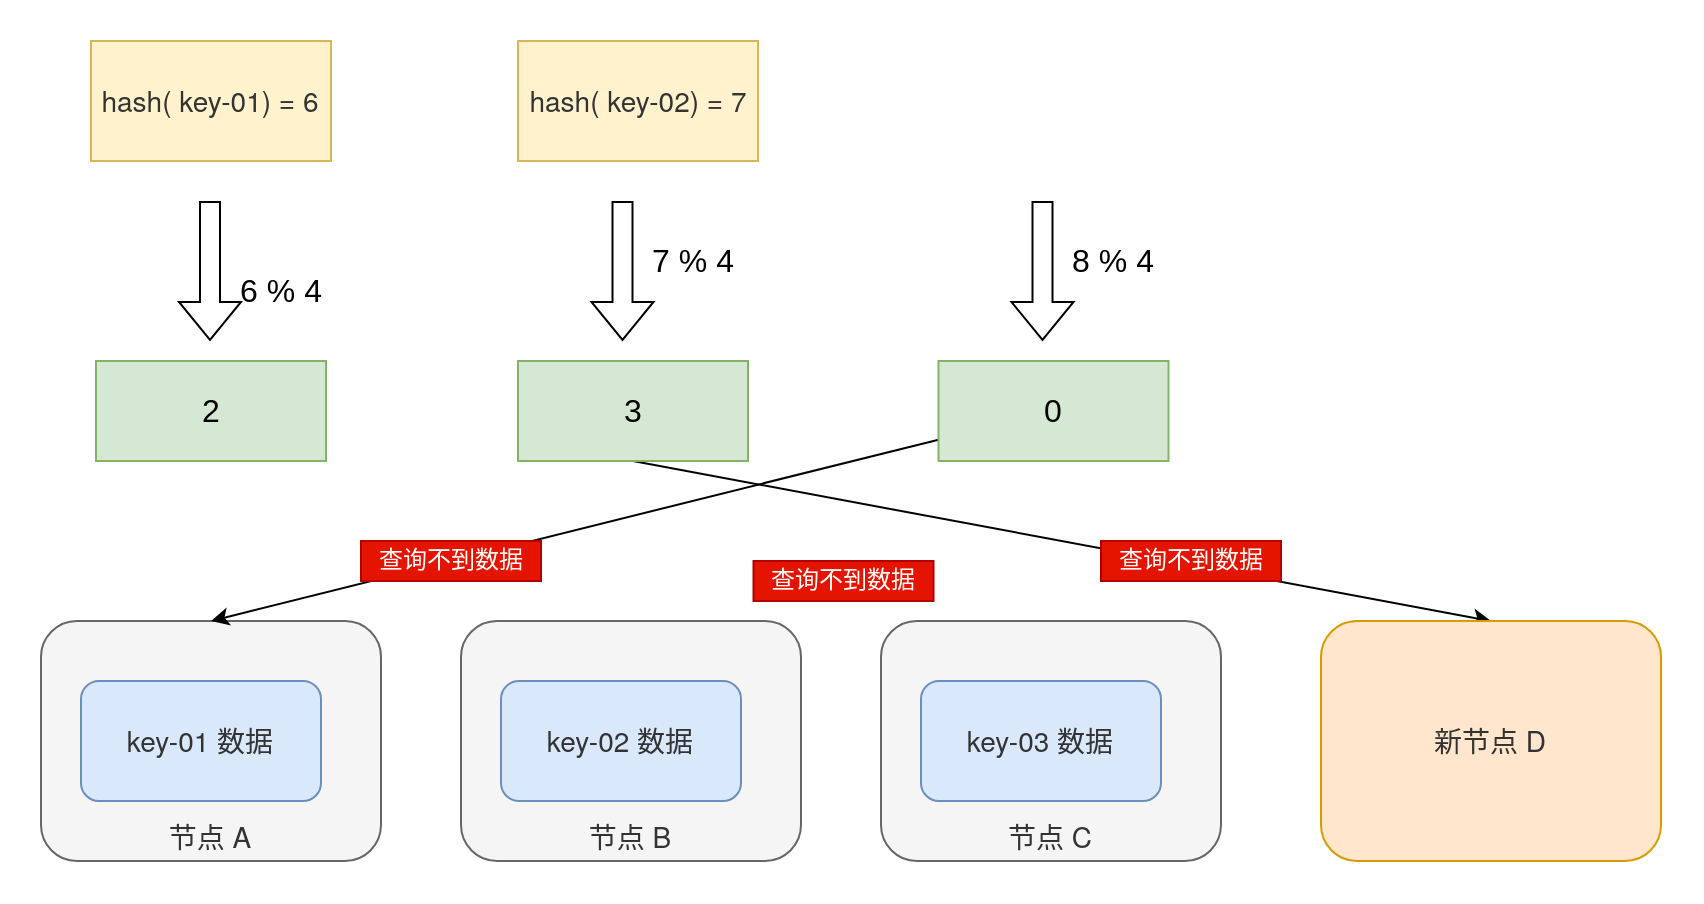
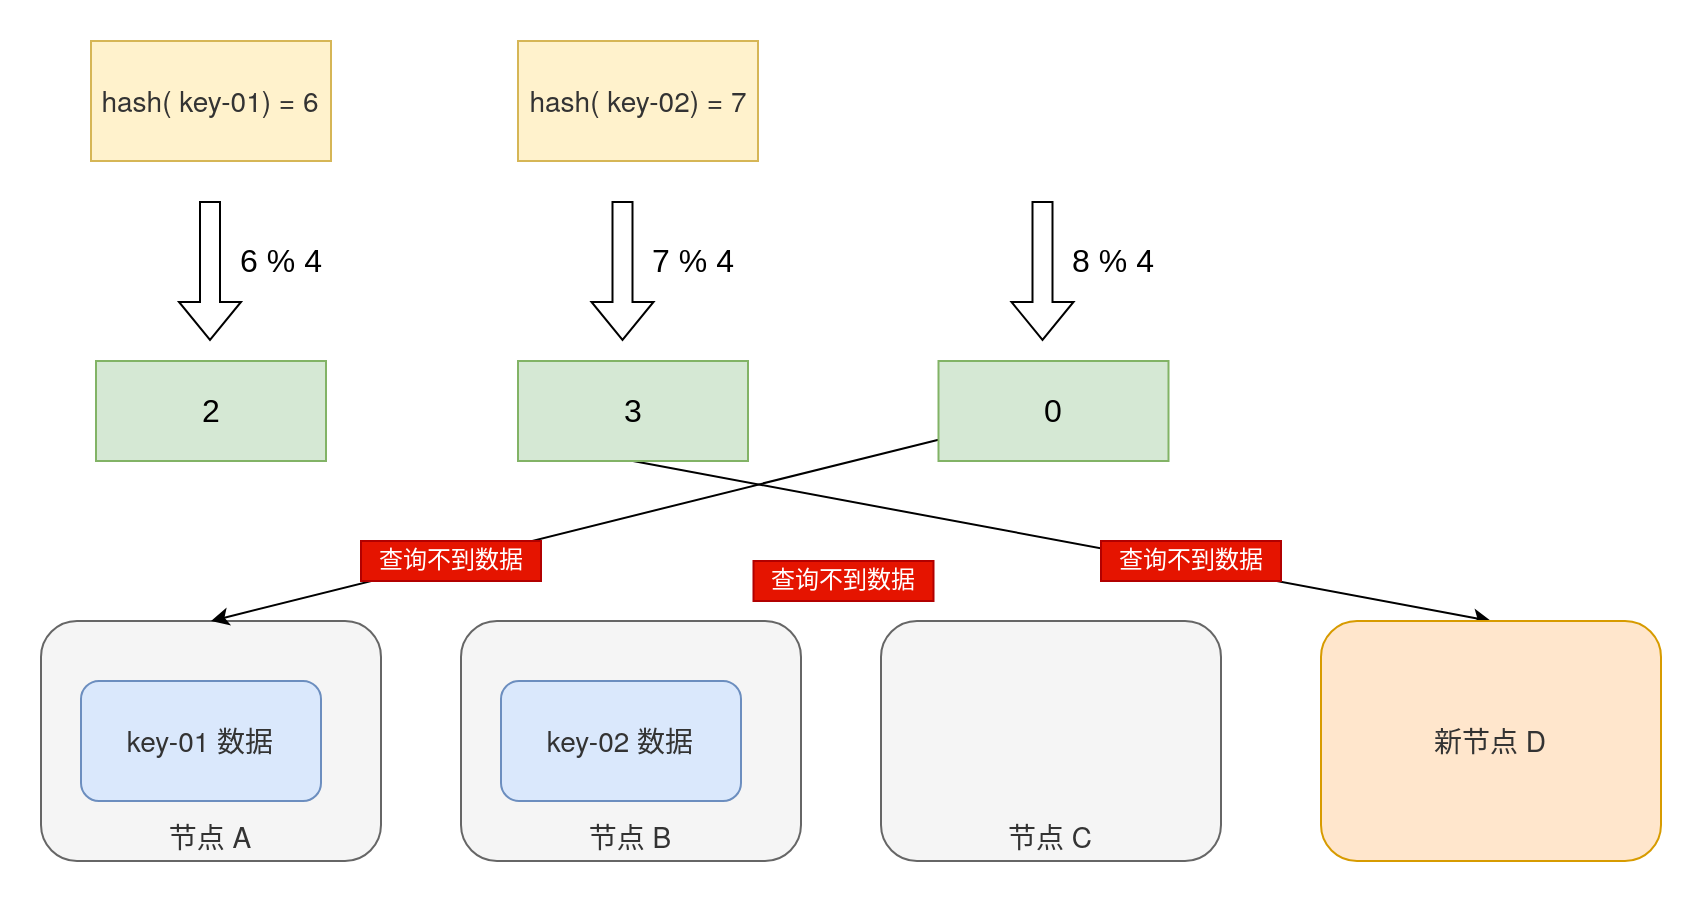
(281, 291) -> (281, 261)
(1041, 741) -> none
